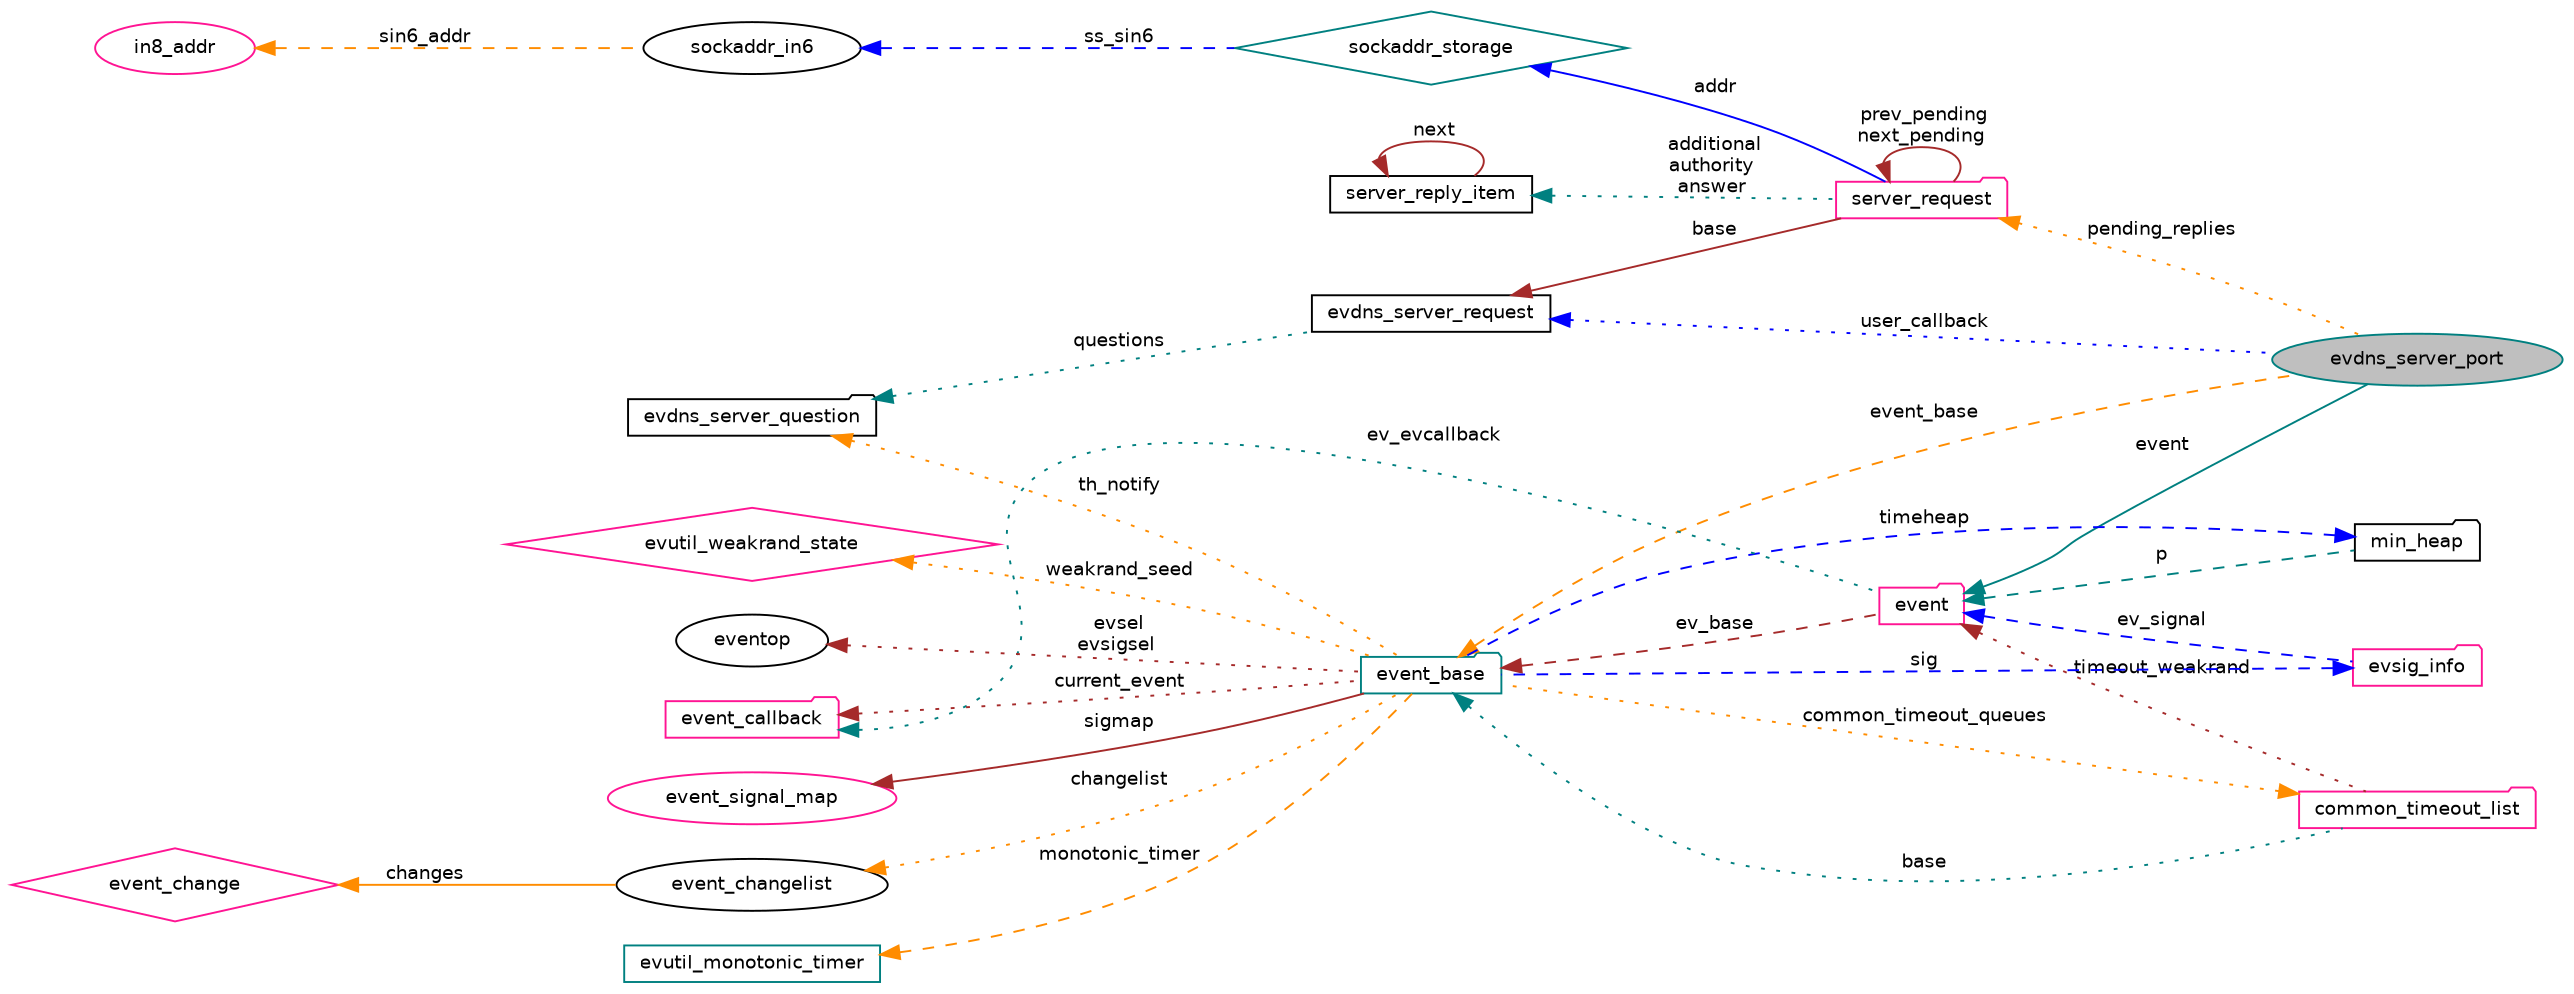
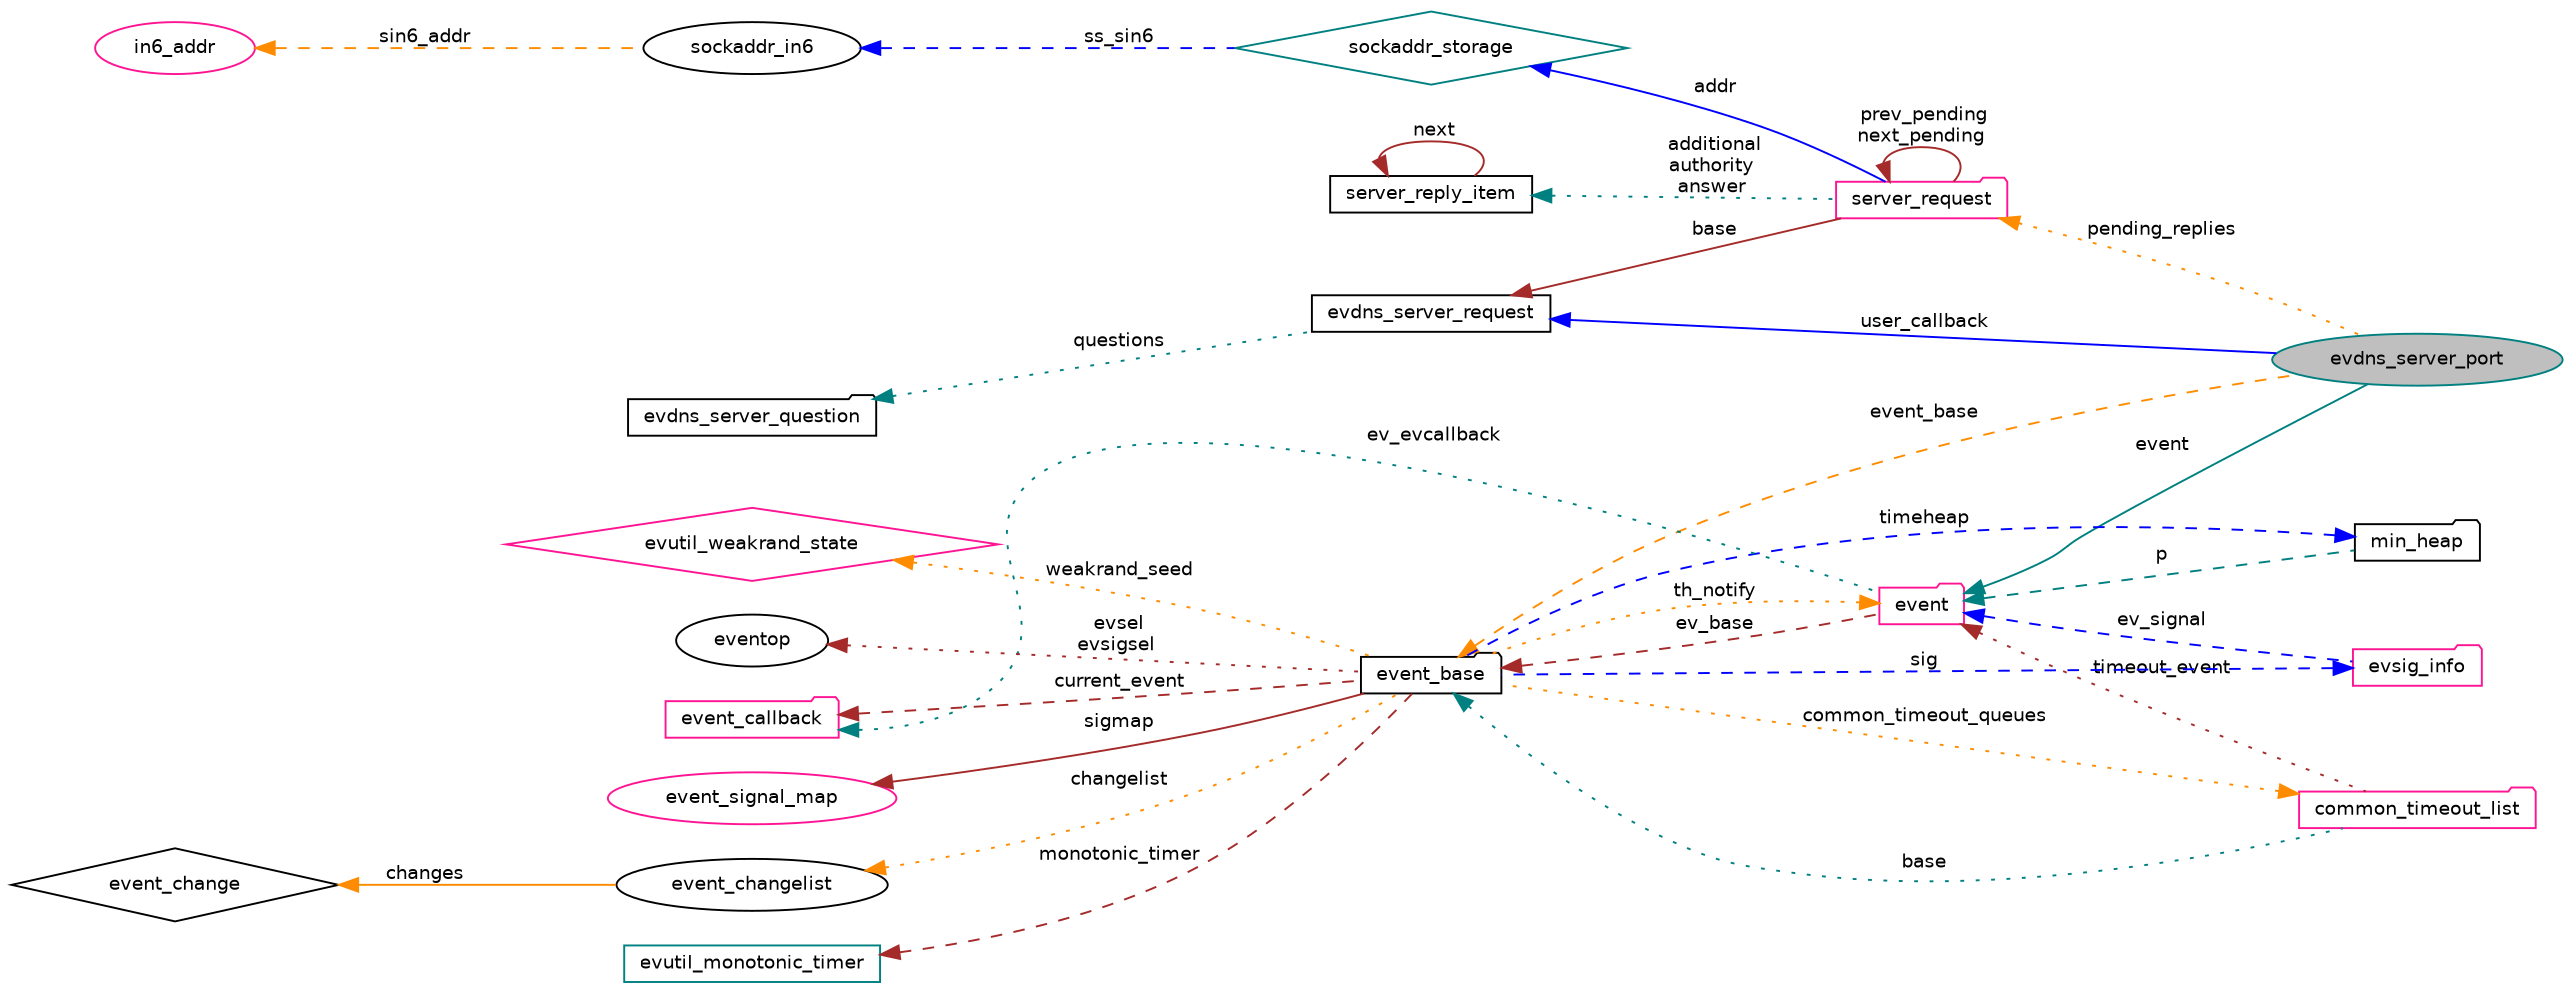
(175, 48) -> (175, 48)
(1923, 337) -> (1923, 337)
(1134, 527) -> (1669, 609)
(2159, 668) -> (2159, 668)
(1431, 675) -> (1431, 675)
(1110, 698) -> (1110, 698)
(1182, 875) -> (1182, 875)
(175, 885) -> (175, 885)
